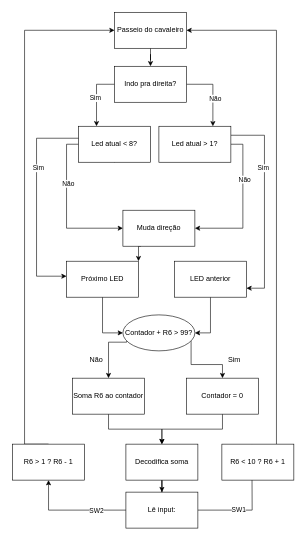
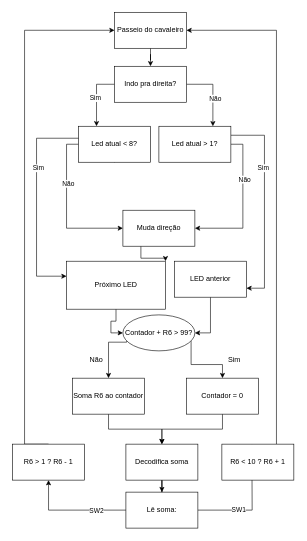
(102, 279) -> (116, 285)
(162, 510) -> (162, 510)
